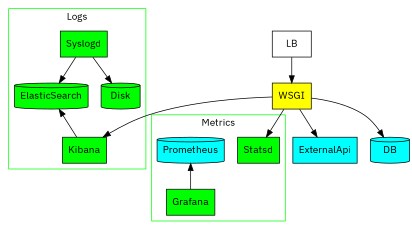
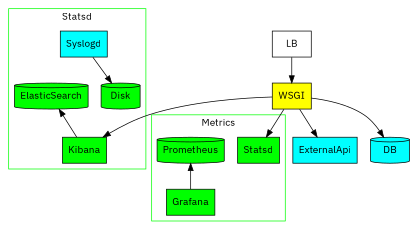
(77, 17) -> (77, 17)
(84, 44) -> (84, 44)
(69, 67) -> none
(191, 150) -> (191, 150)
